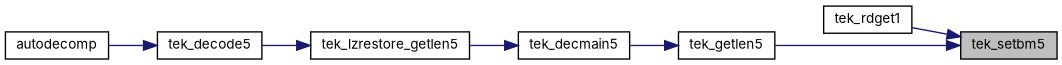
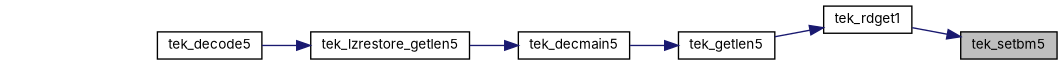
(57, 45) -> none
(861, 45) -> (792, 33)
